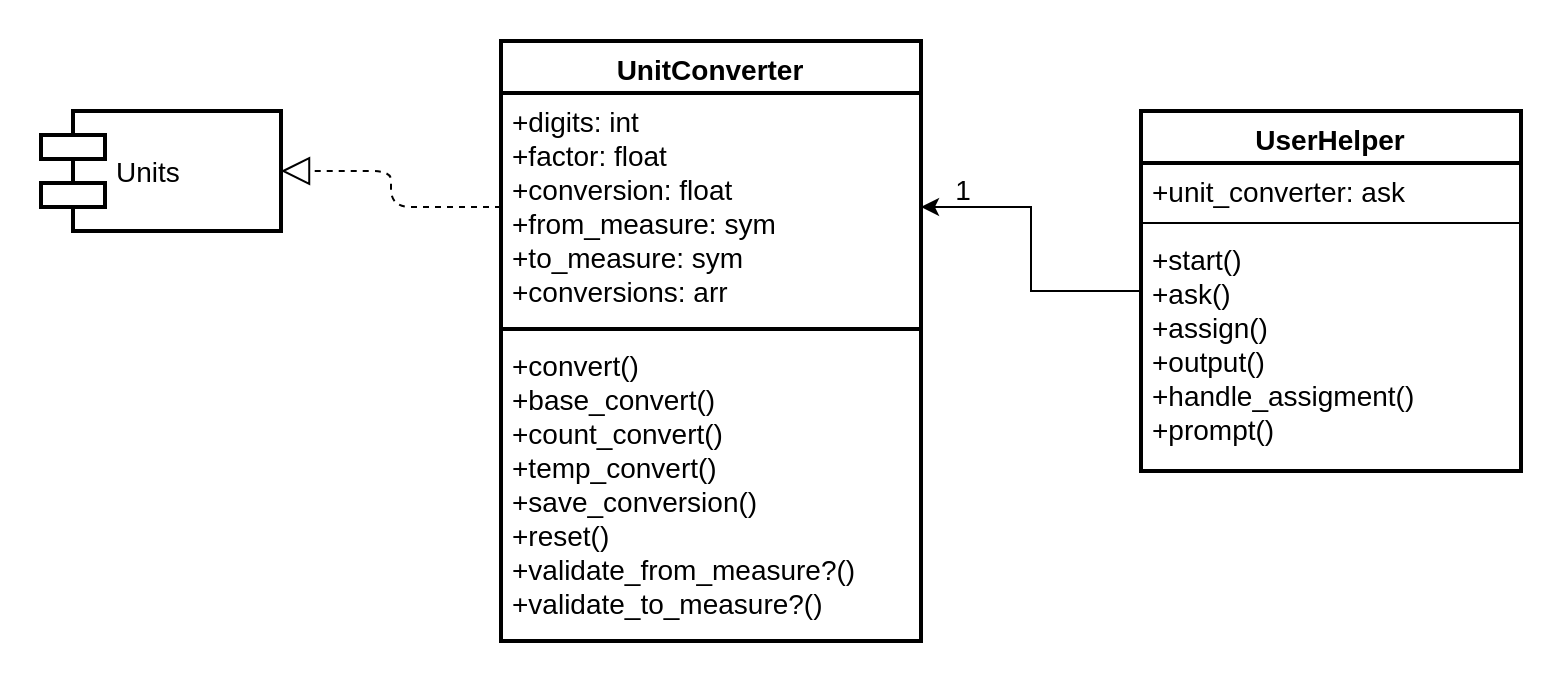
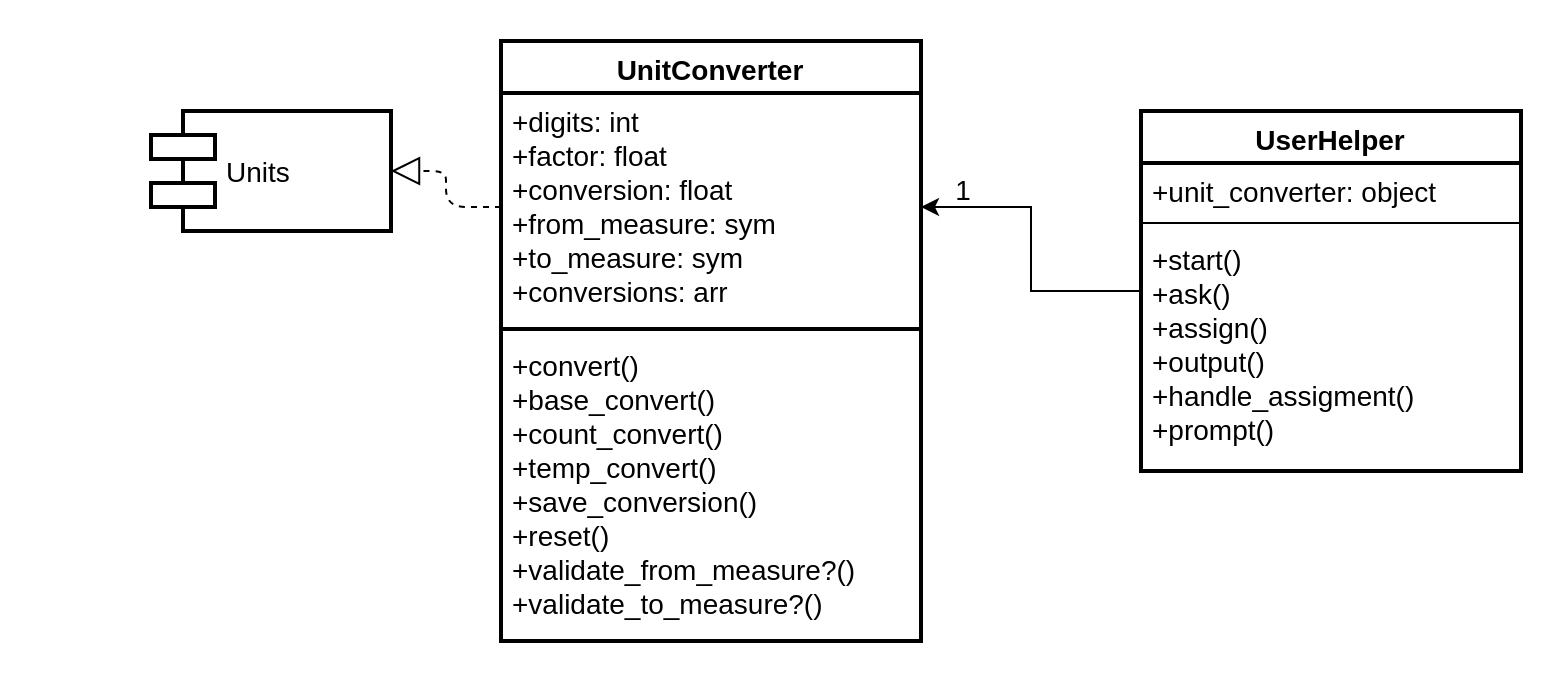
(161, 171) -> (271, 171)
(1298, 193) -> (1321, 193)
